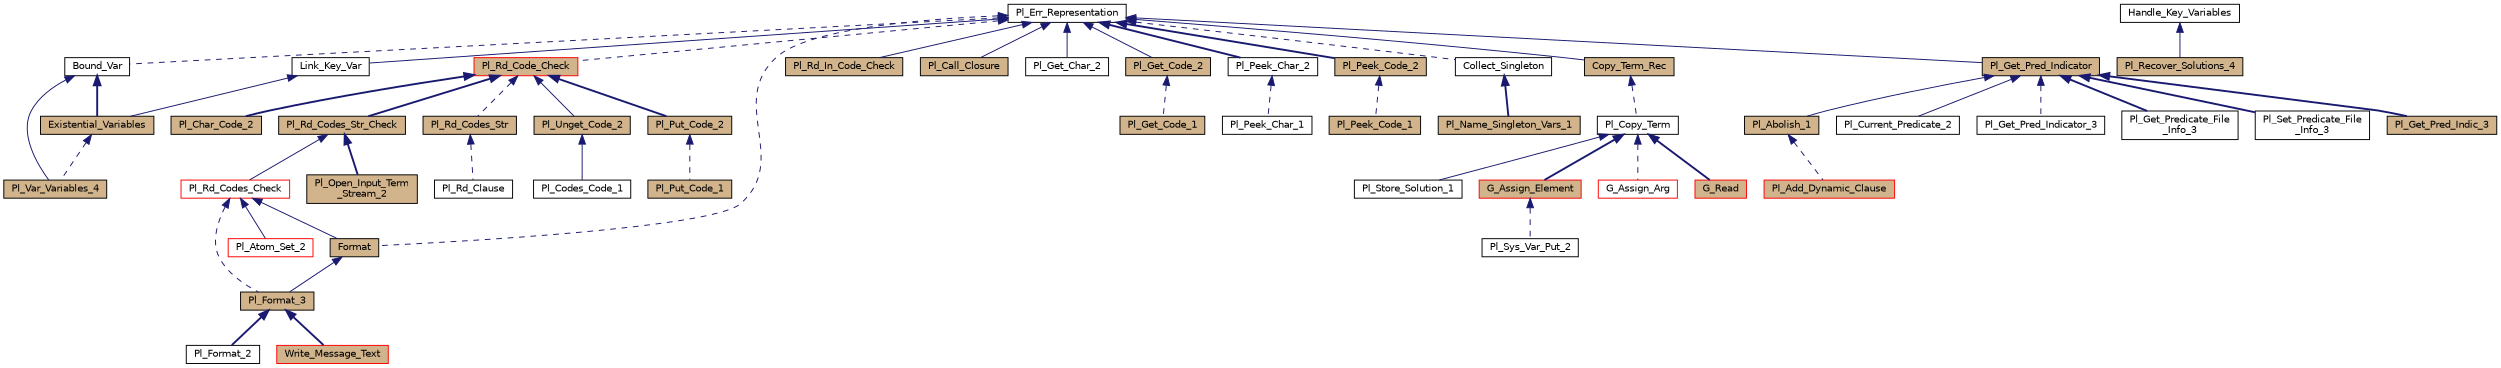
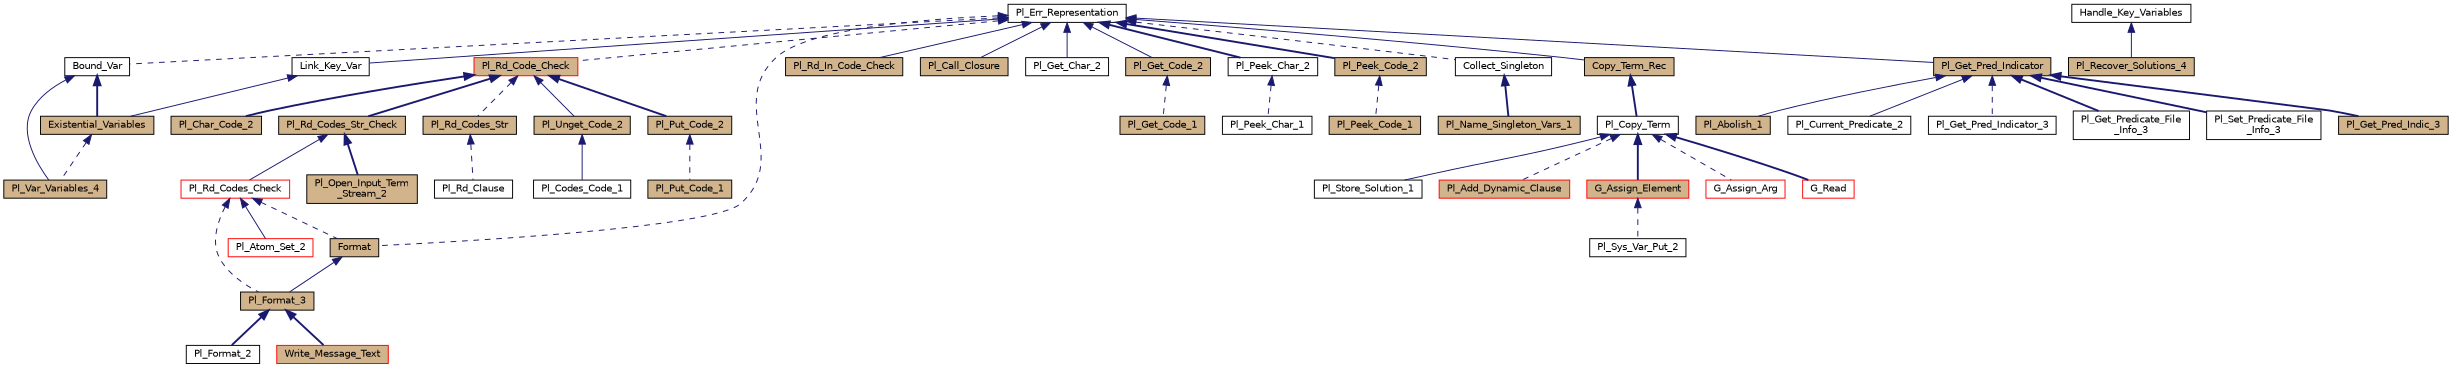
(1634, 101) -> (1634, 101)
(1808, 161) -> (1567, 159)
(1721, 189) -> (1828, 189)
(299, 220) -> (299, 220)
